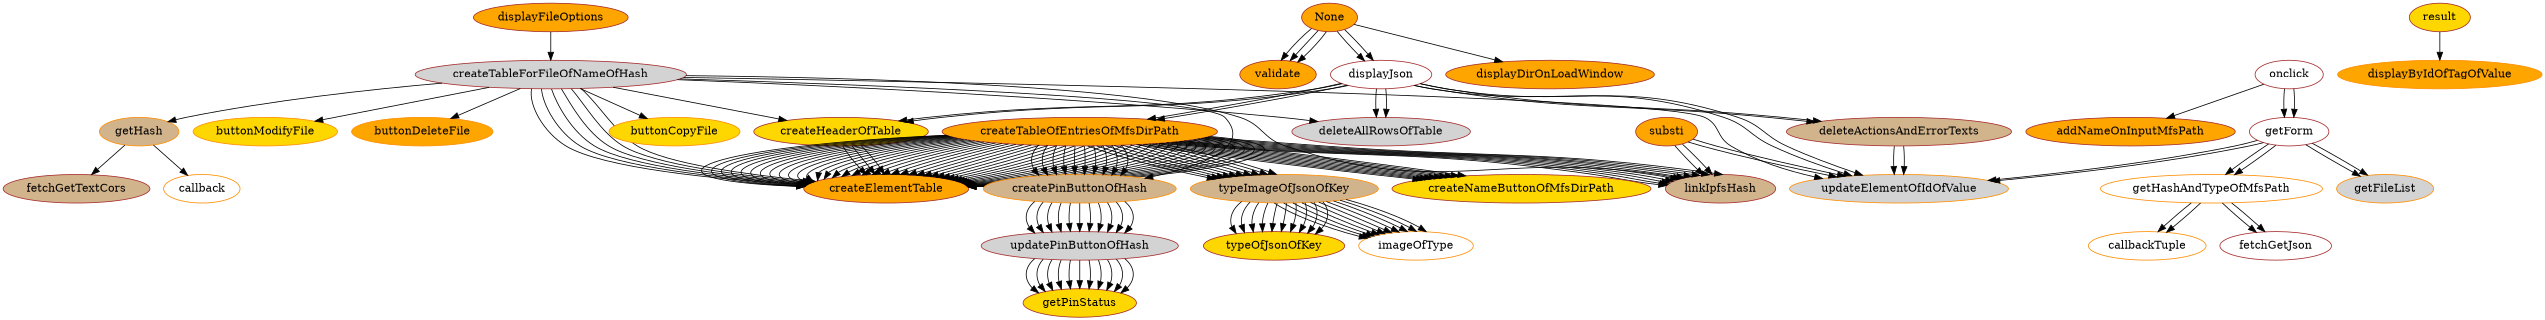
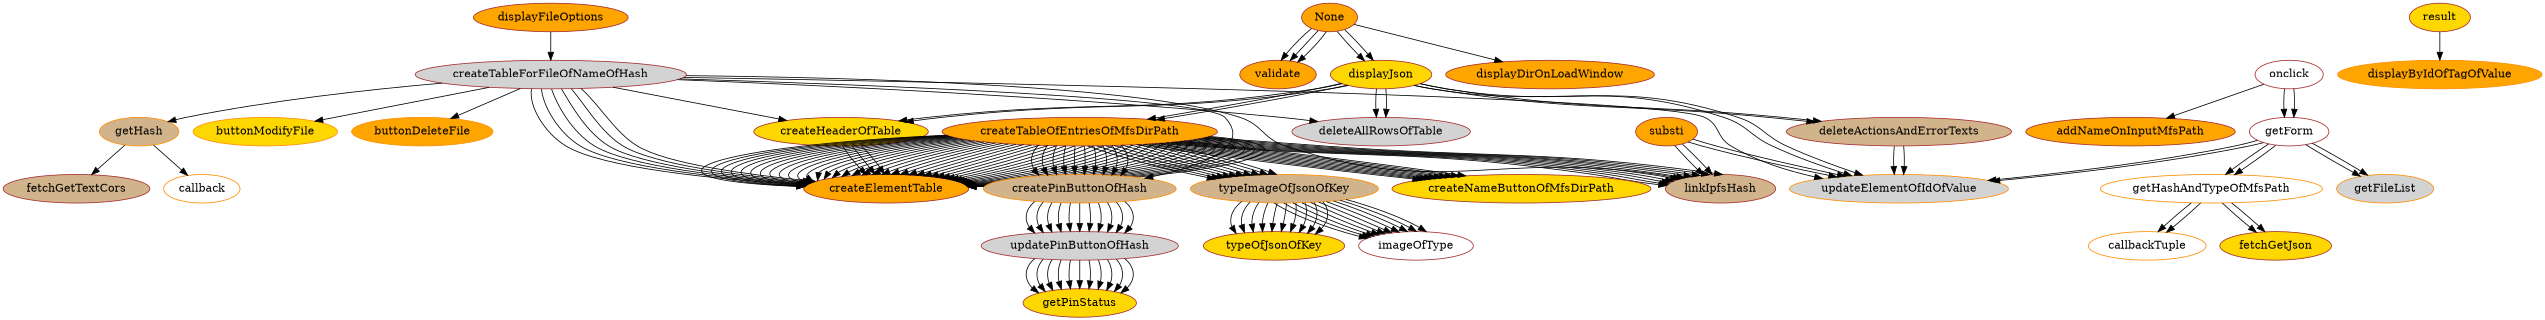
(1381, 75) -> (1381, 75)
(674, 132) -> none
(1416, 246) -> (1416, 246)
(2276, 246) -> (2276, 246)
